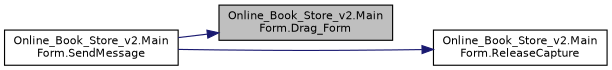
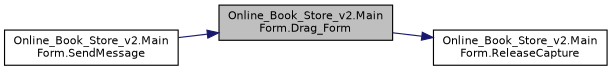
(300, 50) -> (407, 34)
